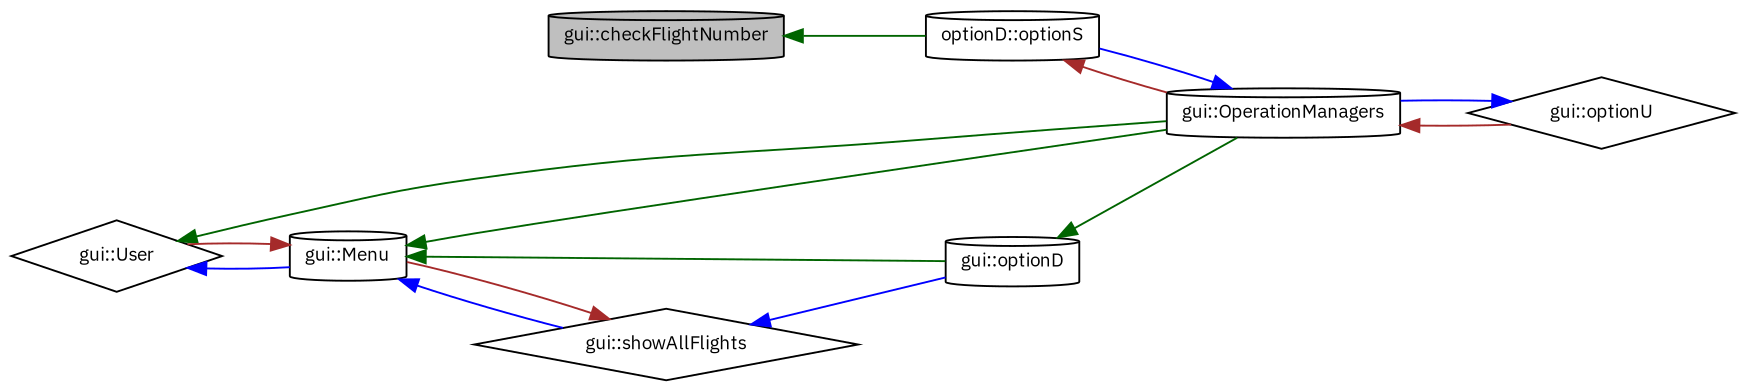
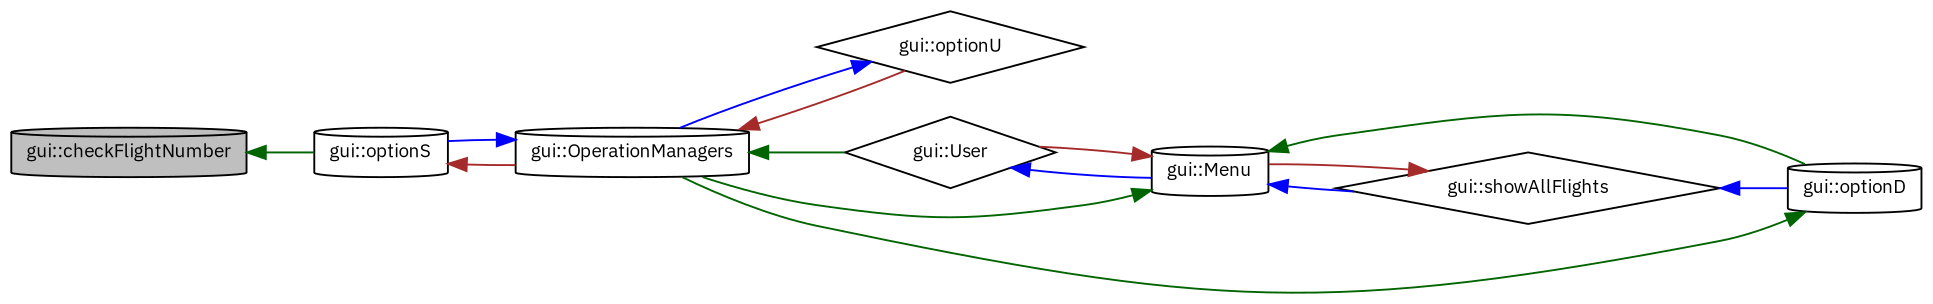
(1012, 36) -> (381, 152)
(678, 156) -> (807, 152)
